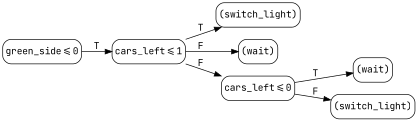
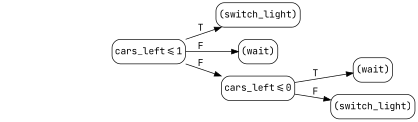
(42, 52) -> none
